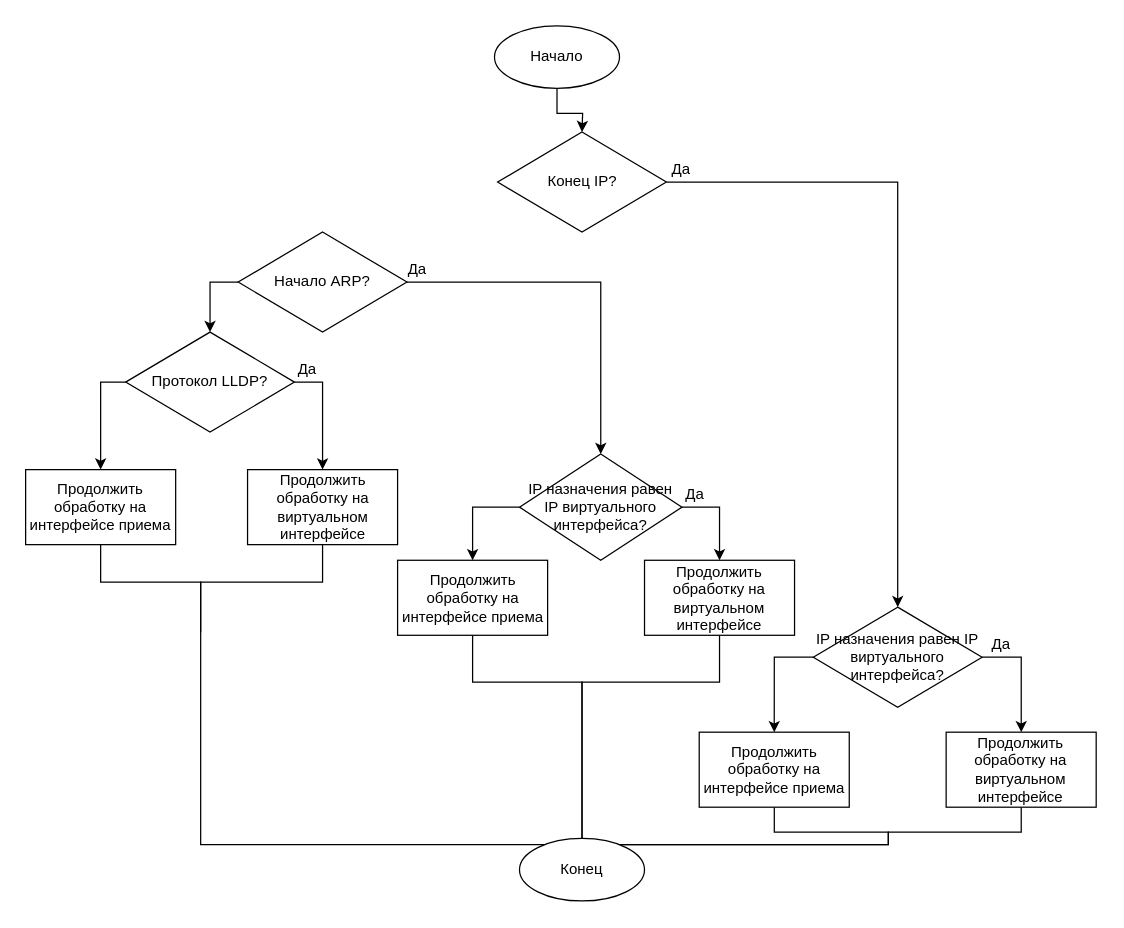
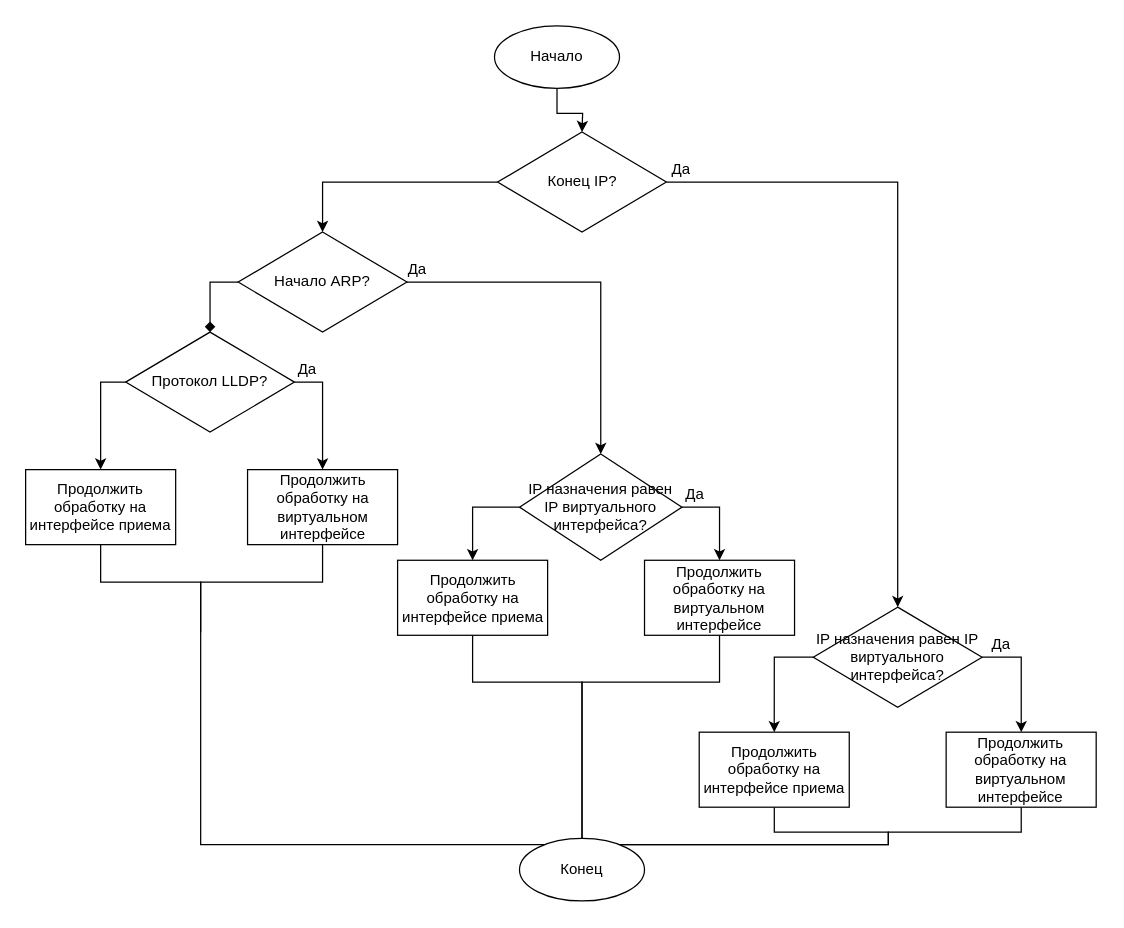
none -> (390, 182)
(210, 322) -> (210, 321)
